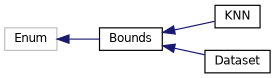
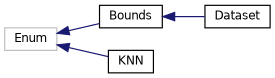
(195, 26) -> (89, 52)
